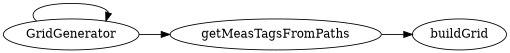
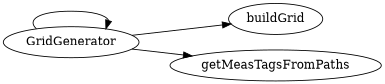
(393, 34) -> (177, 30)
